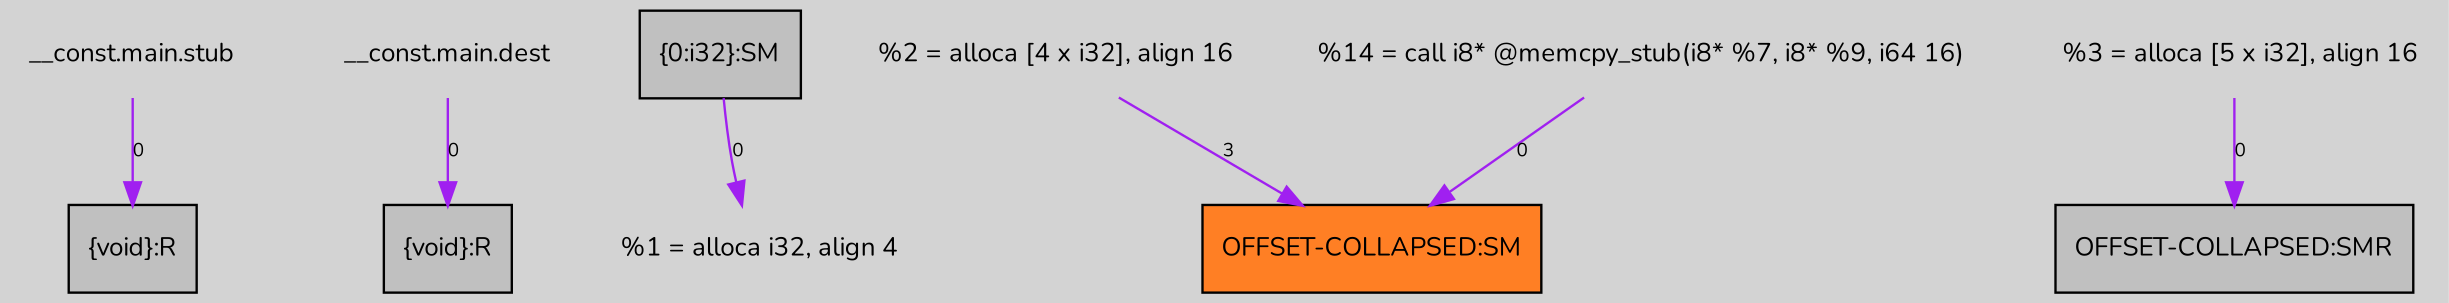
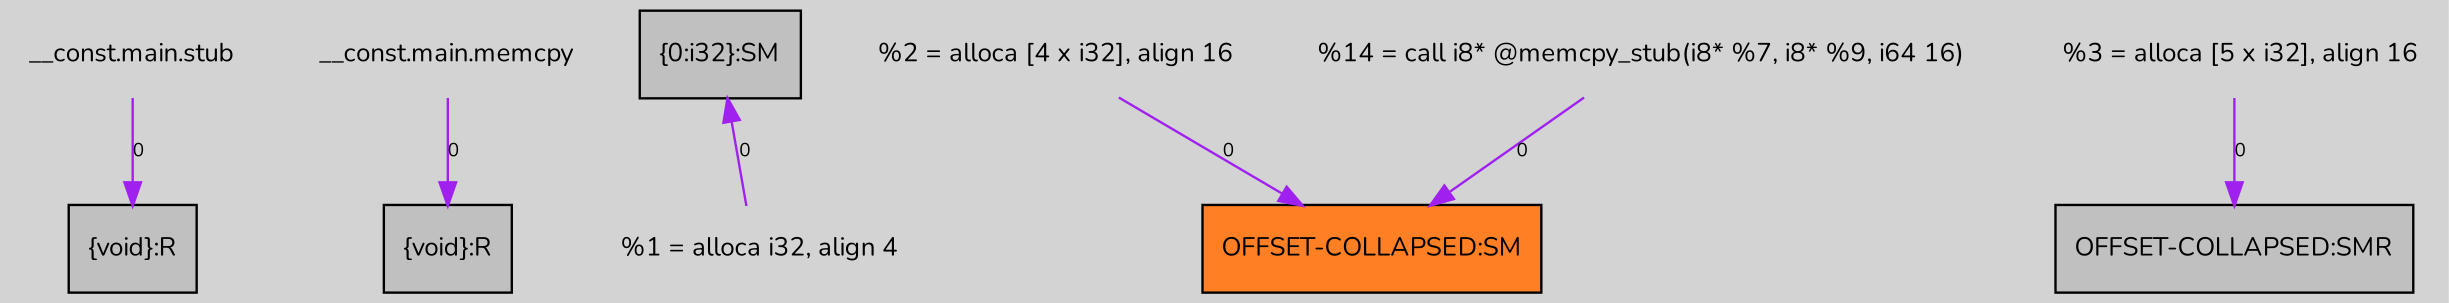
(448, 54) -> (448, 54)
(729, 140) -> (739, 164)
(1229, 152) -> (1229, 152)
